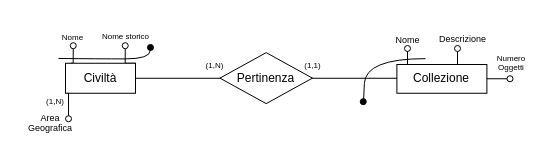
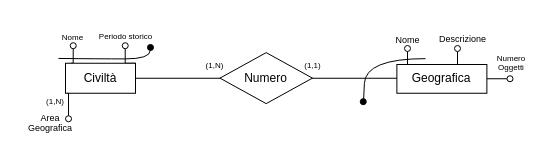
(126, 36) -> (126, 36)
(266, 79) -> (266, 79)
(442, 79) -> (442, 79)
